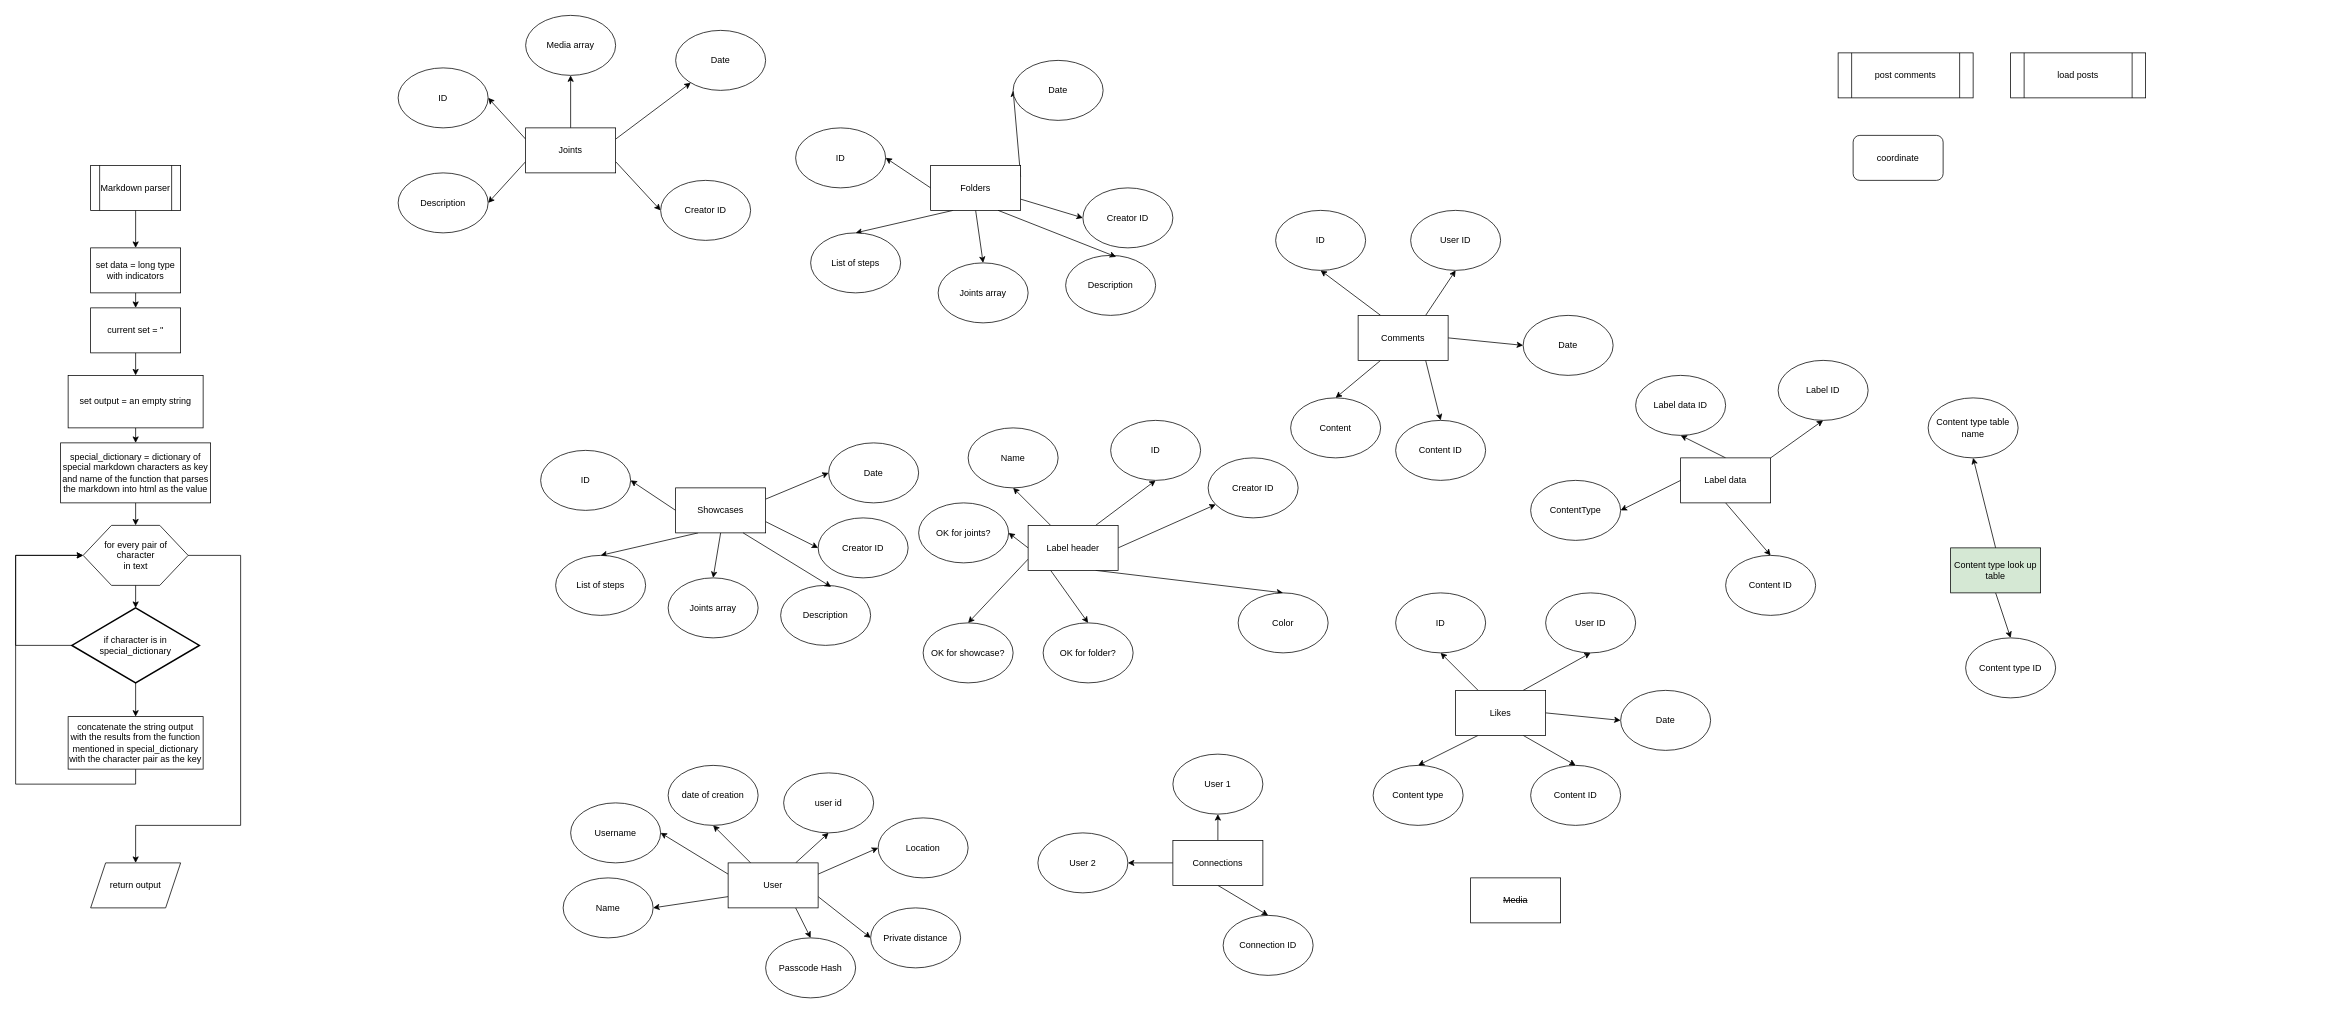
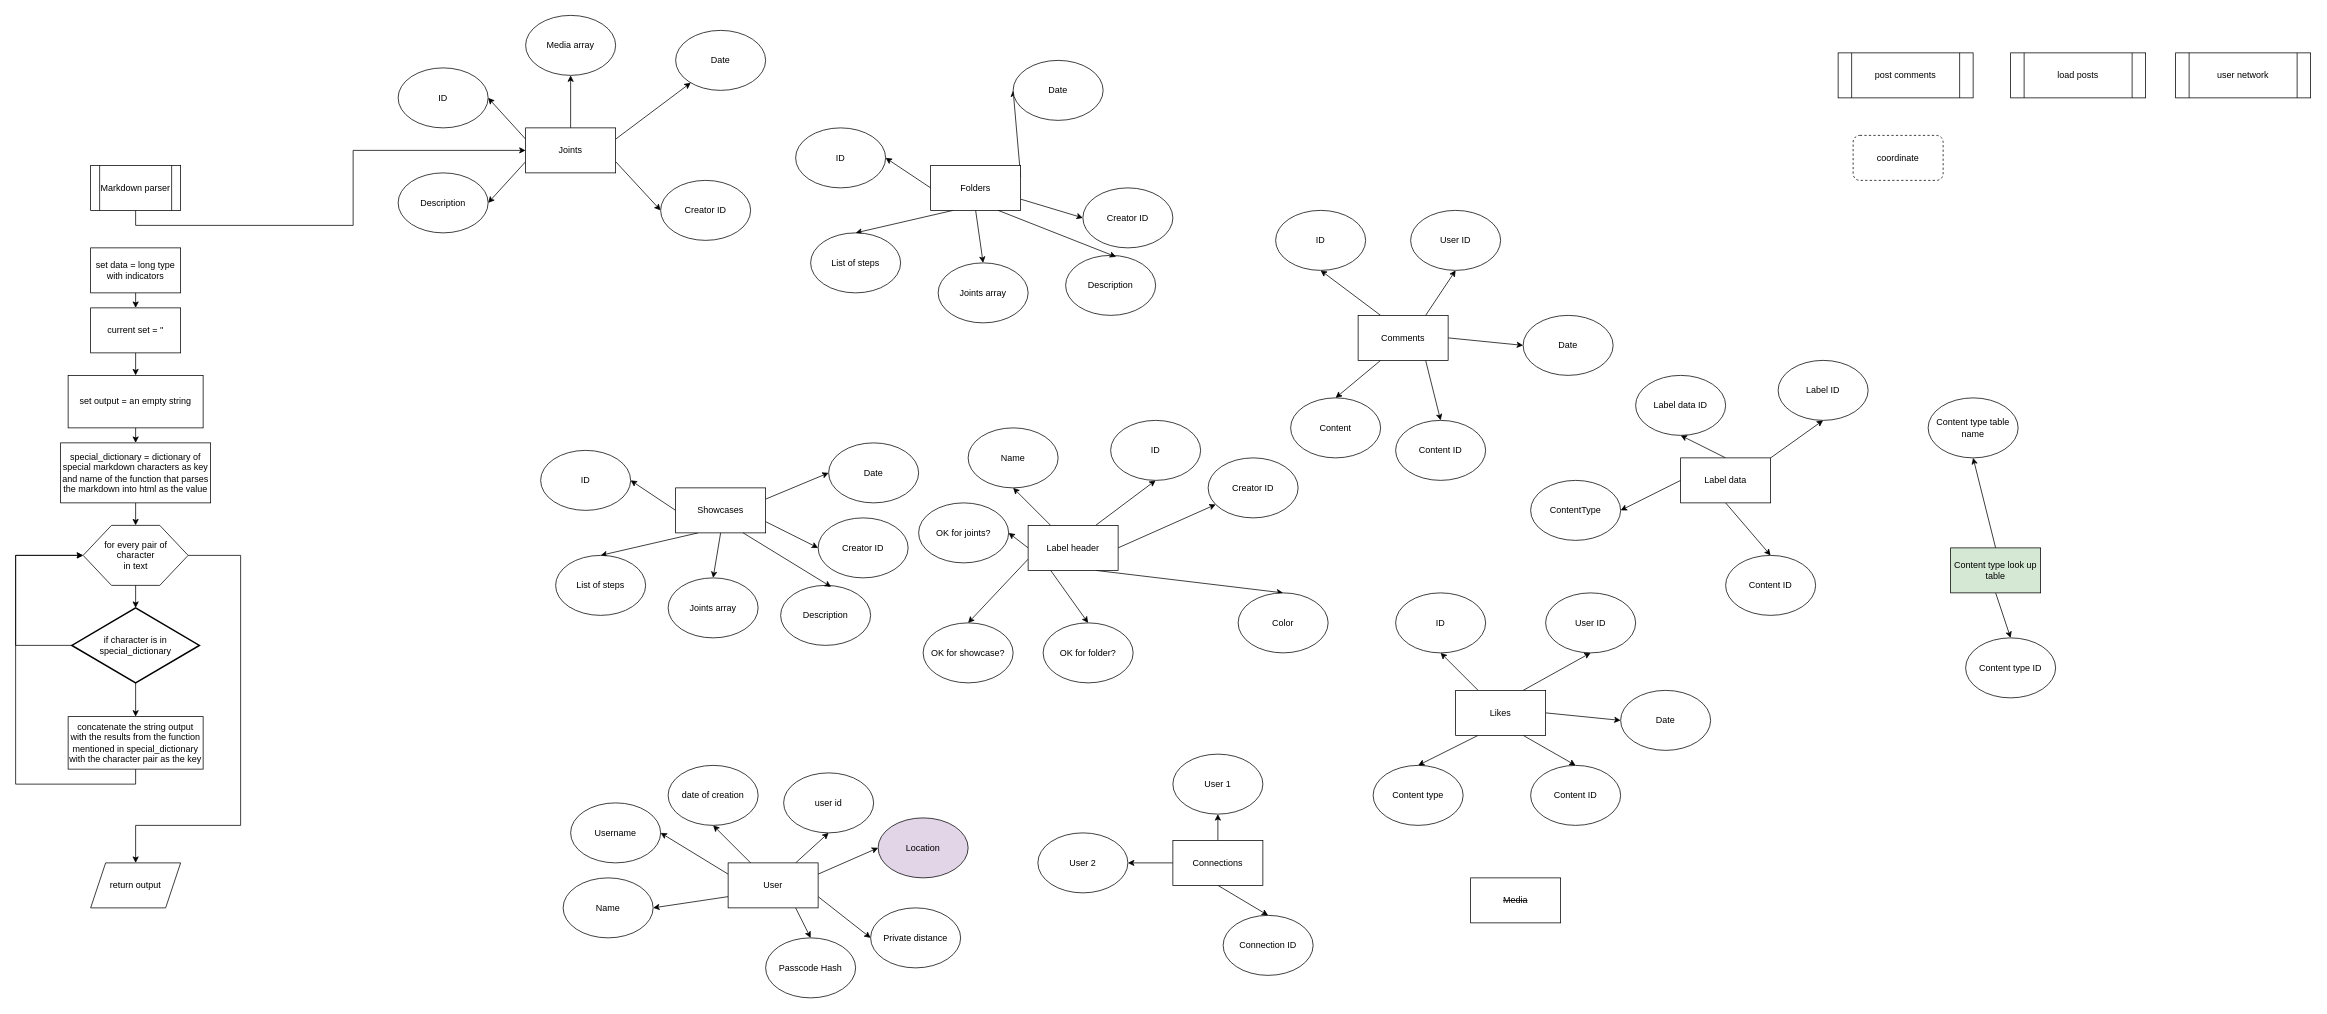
none -> (2243, 75)
(1898, 158) -> (1898, 158)
(135, 233) -> (244, 225)
(923, 848) -> (923, 848)
